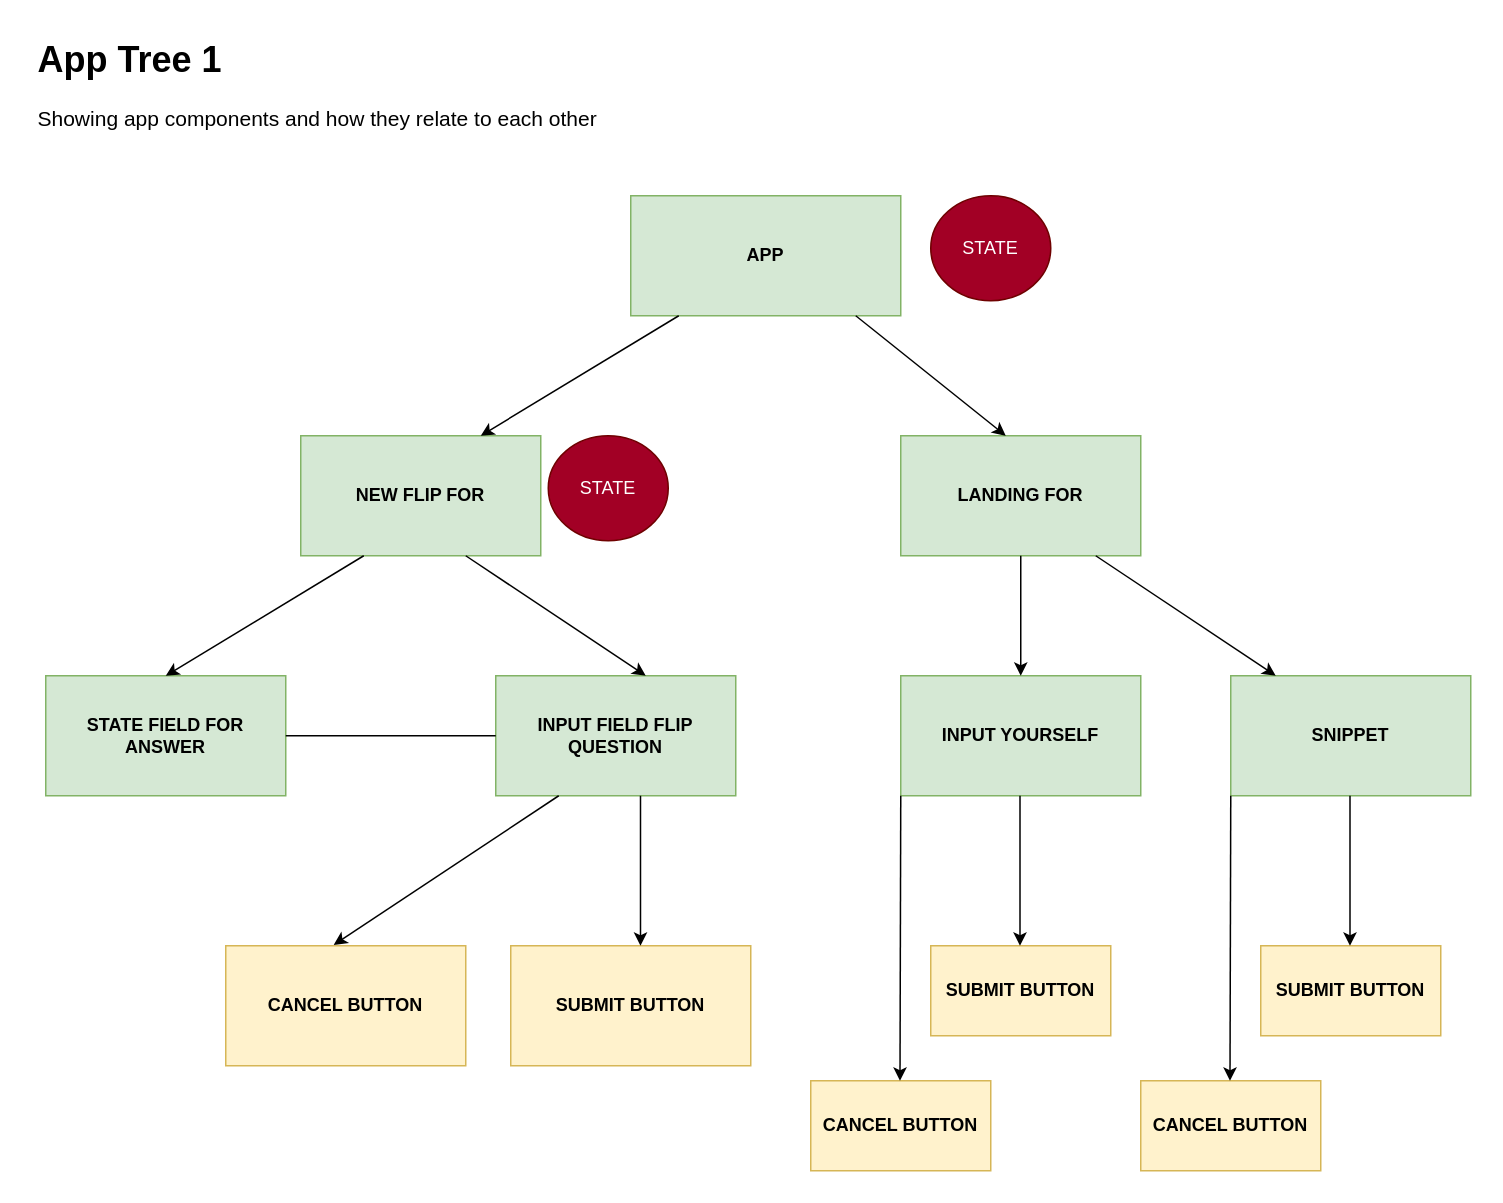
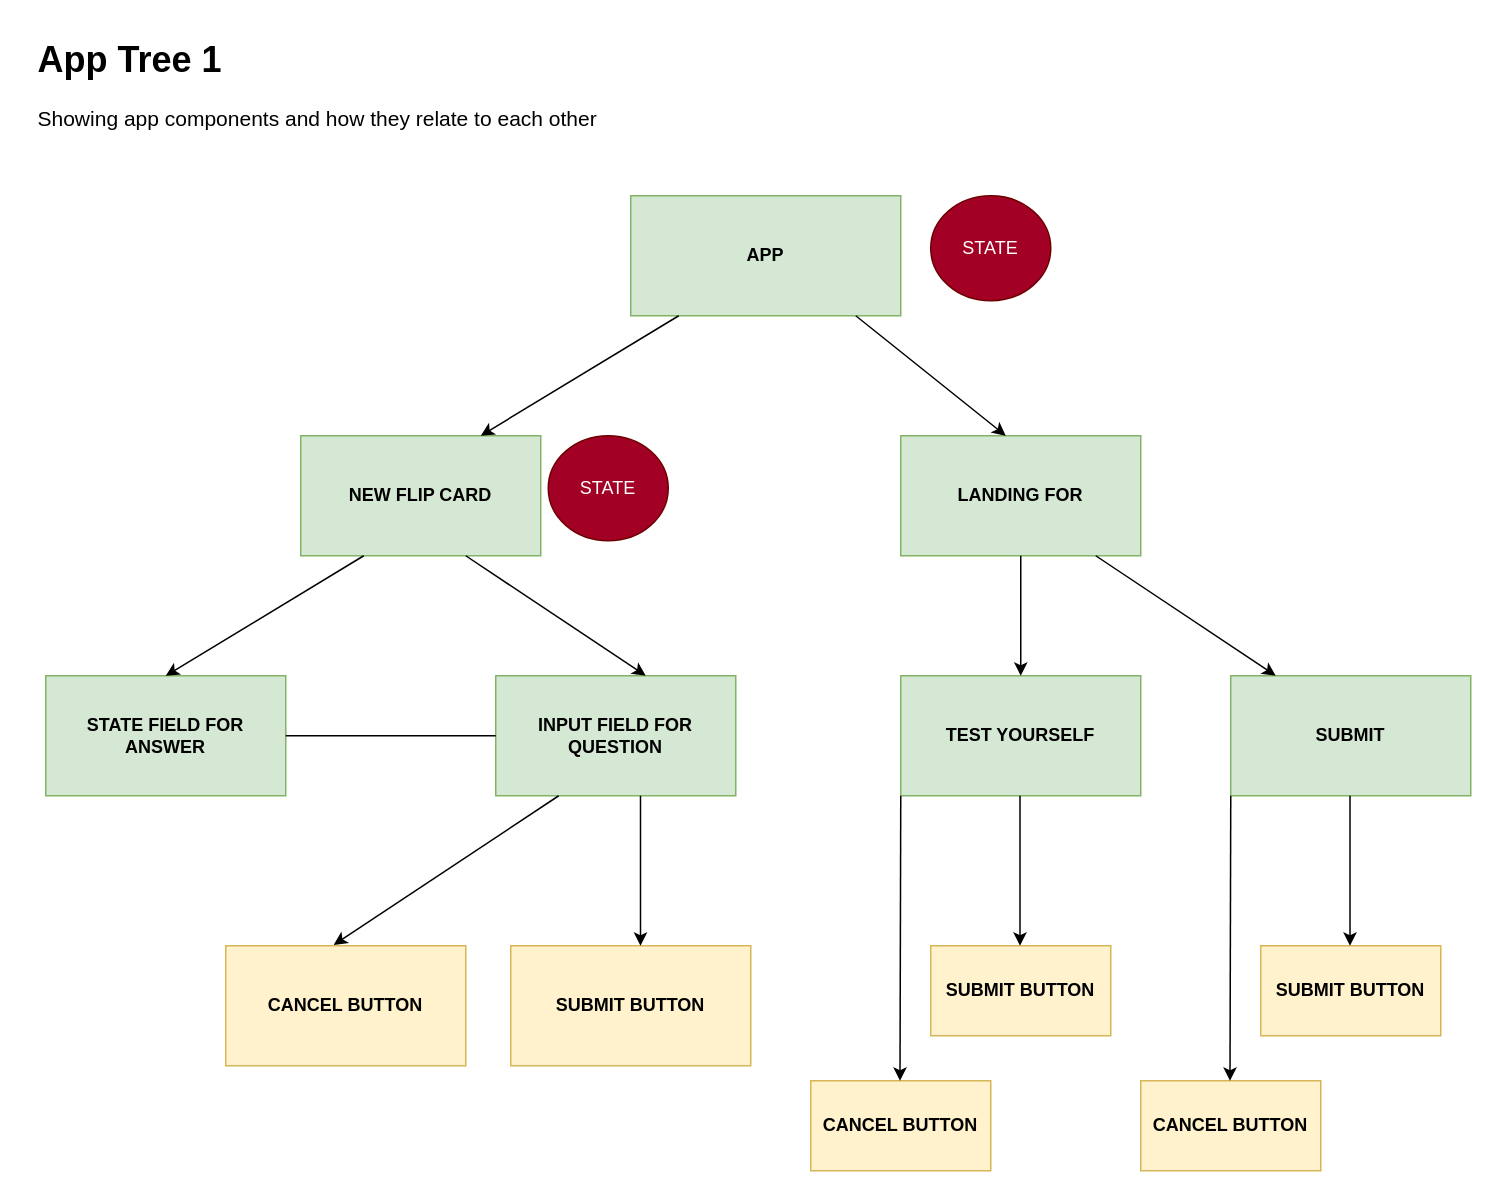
(421, 496) -> (421, 496)
(616, 736) -> (616, 736)
(1021, 736) -> (1021, 736)
(1351, 736) -> (1351, 736)
